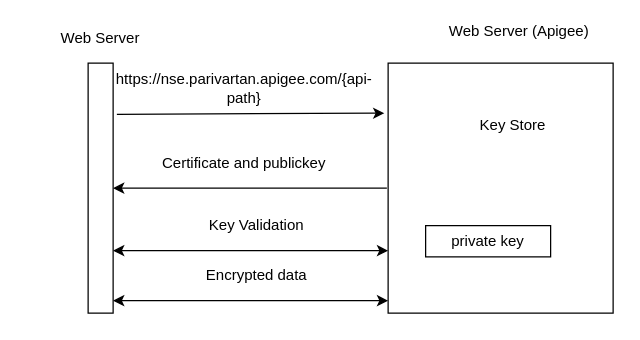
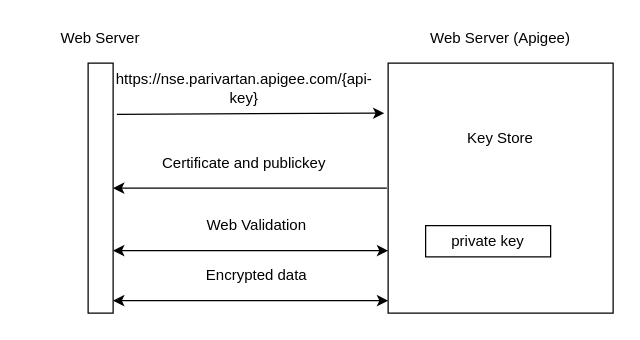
(519, 32) -> (501, 38)
(244, 88) -> (244, 88)
(513, 126) -> (501, 138)
(257, 226) -> (257, 226)
